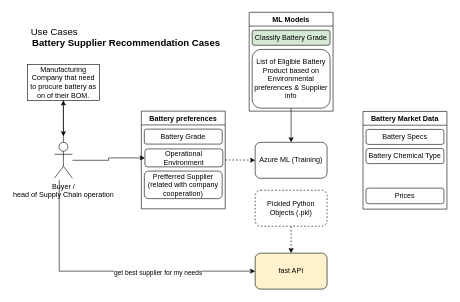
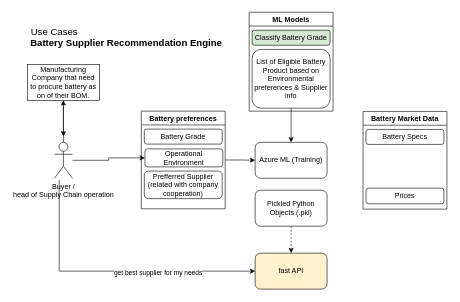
(126, 43) -> (126, 43)
(405, 156) -> none
(239, 160) -> (239, 160)
(291, 209) -> (291, 209)
